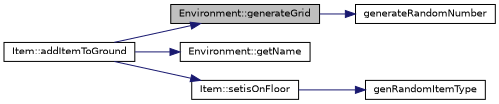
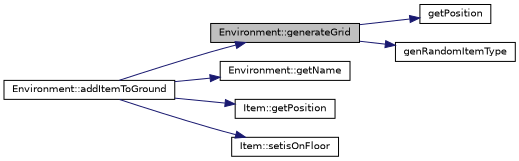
(425, 14) -> (455, 14)
(69, 52) -> (89, 90)
(327, 90) -> (373, 43)
none -> (285, 109)
